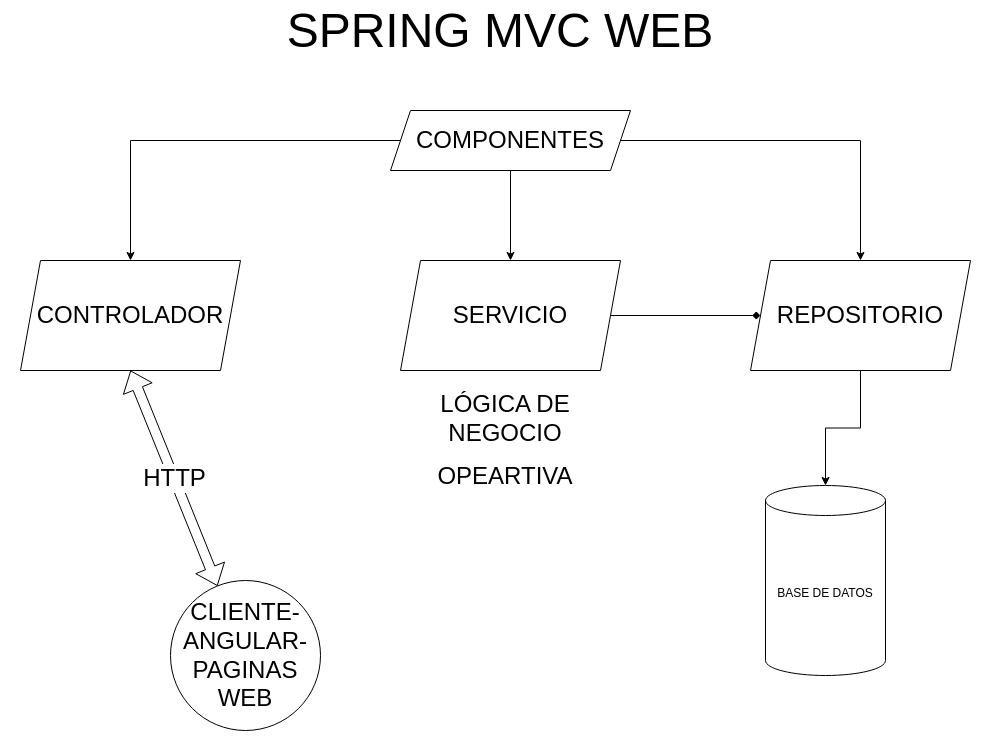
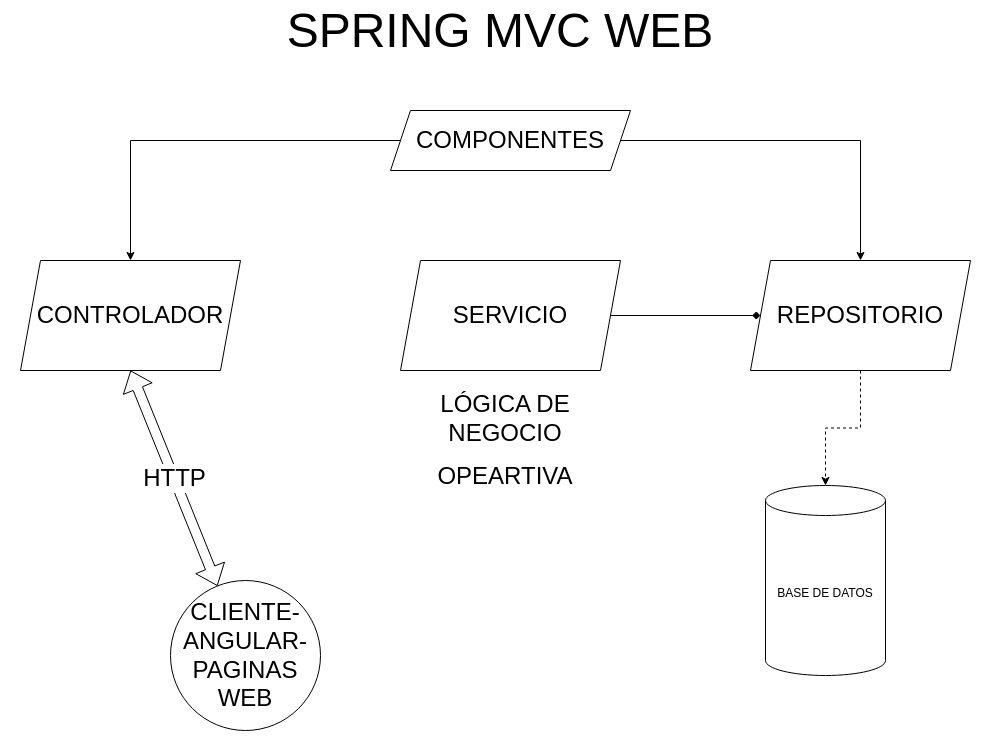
(511, 212) -> none
(846, 428) -> (846, 428)
